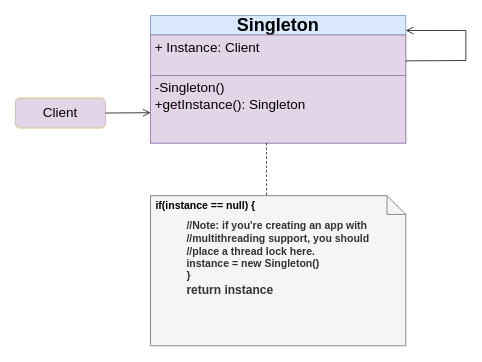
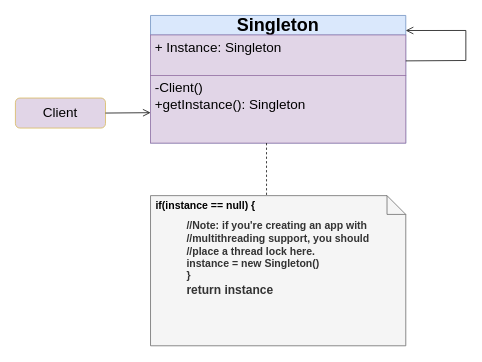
(194, 46) -> (202, 46)
(213, 91) -> (213, 91)
